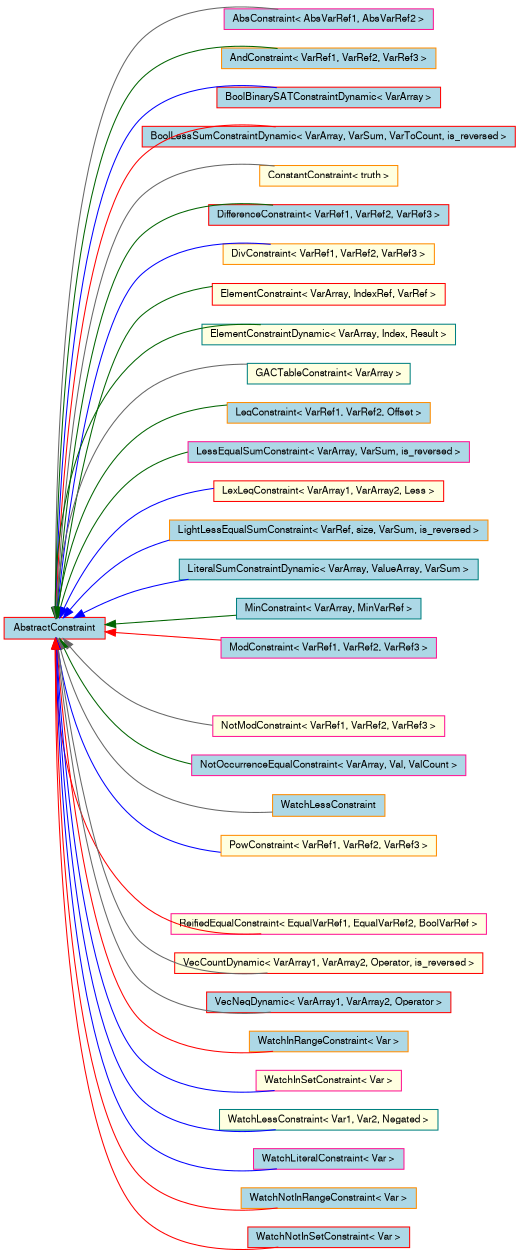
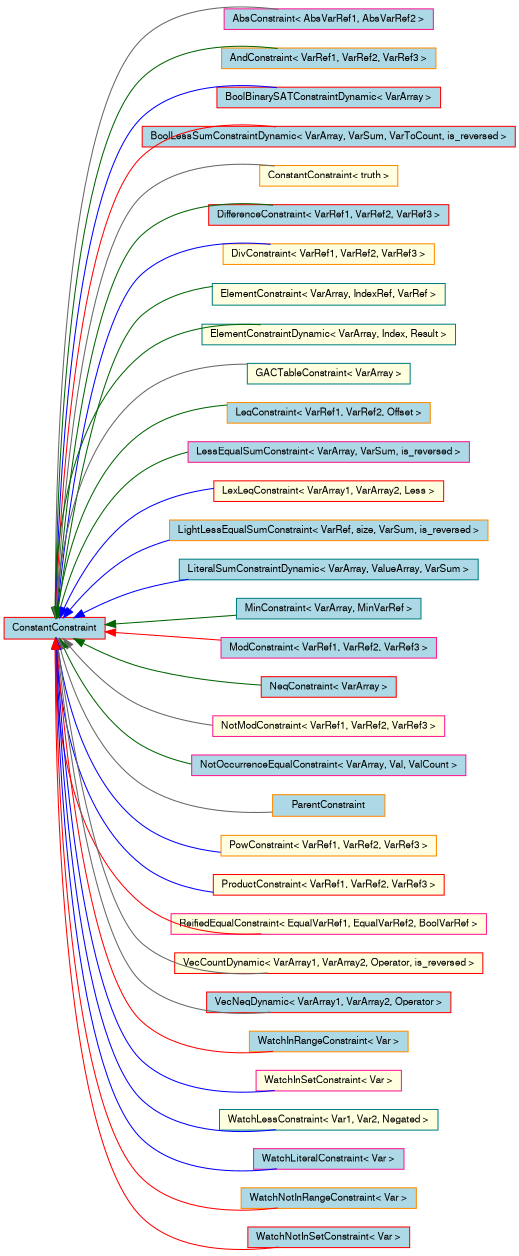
(329, 294) -> (329, 294)
(55, 628) -> (55, 628)
none -> (329, 687)
(329, 806) -> (329, 806)
none -> (329, 885)
